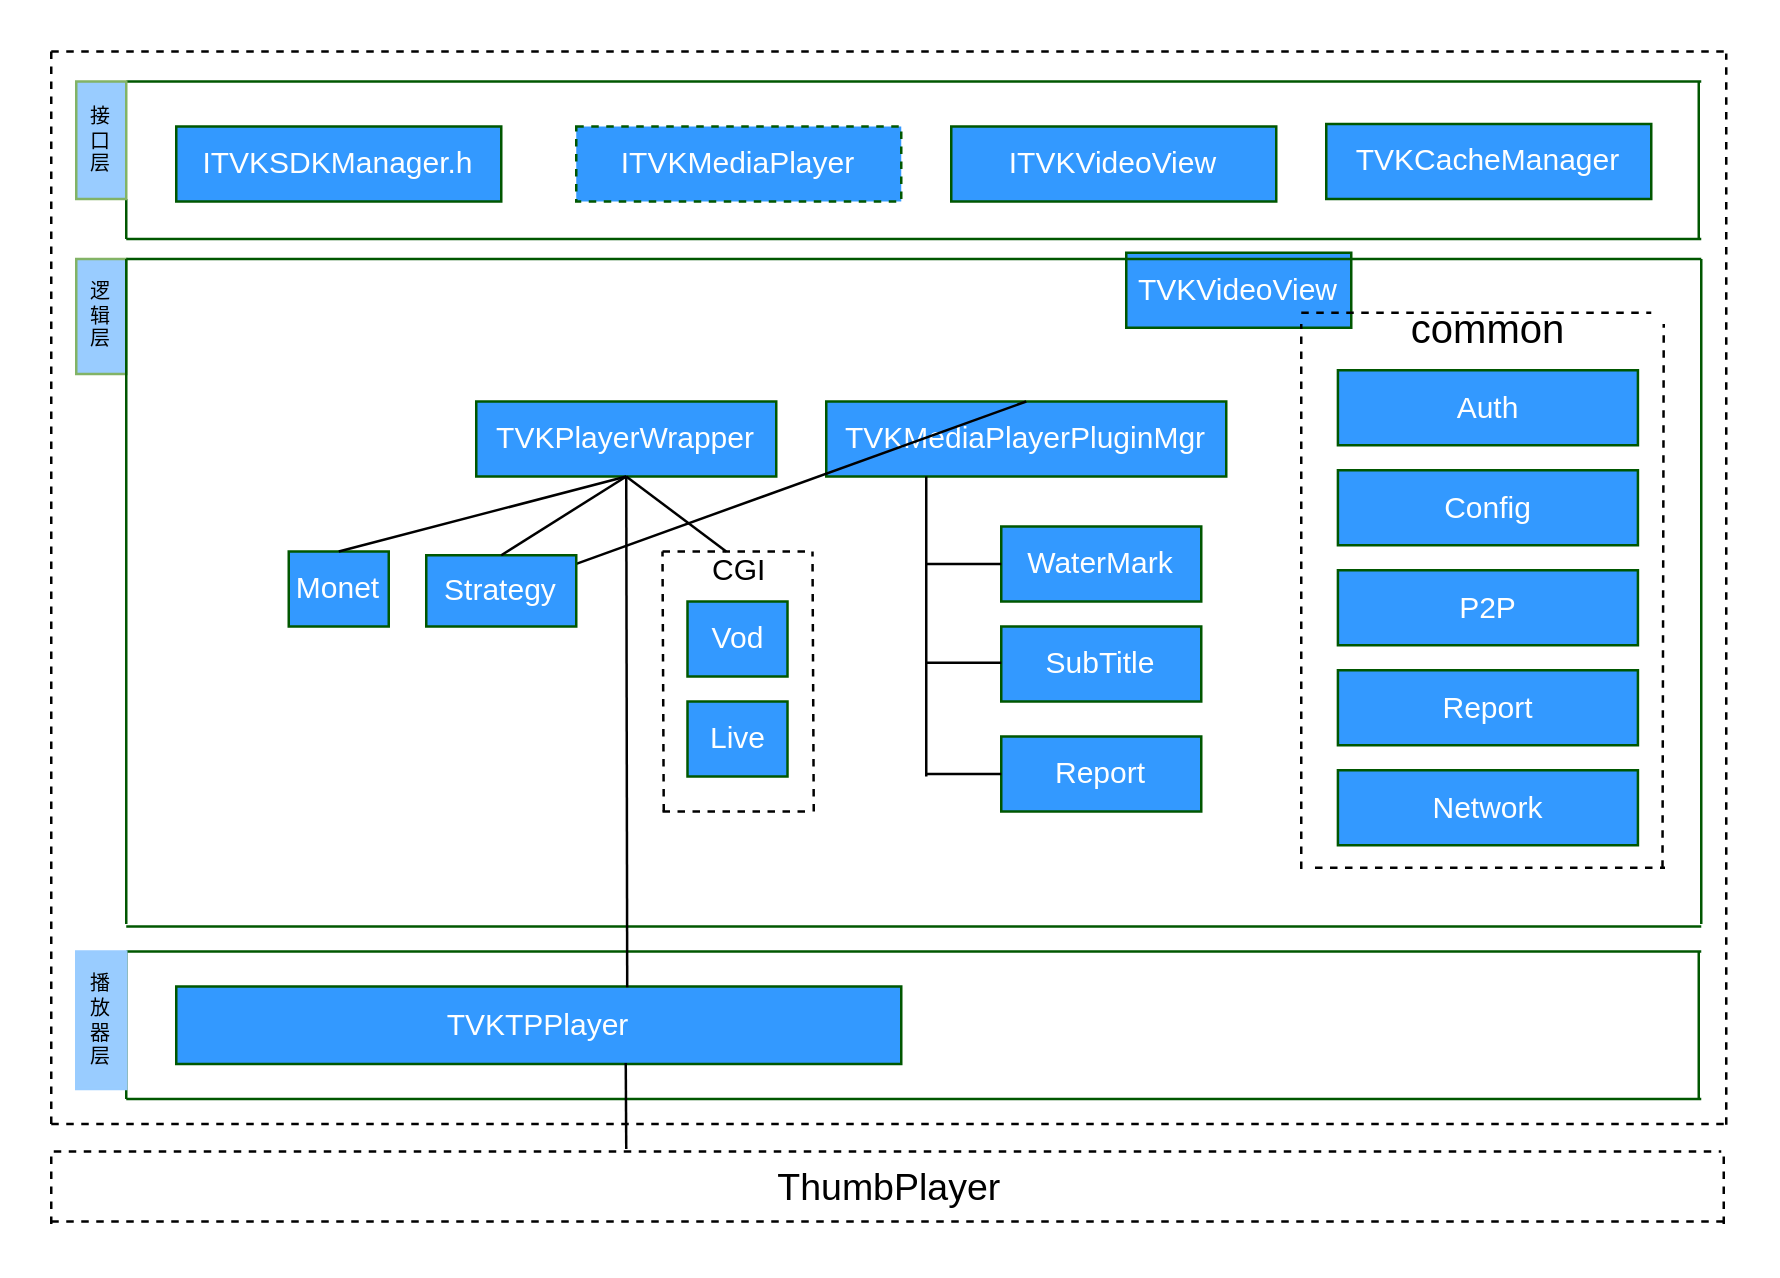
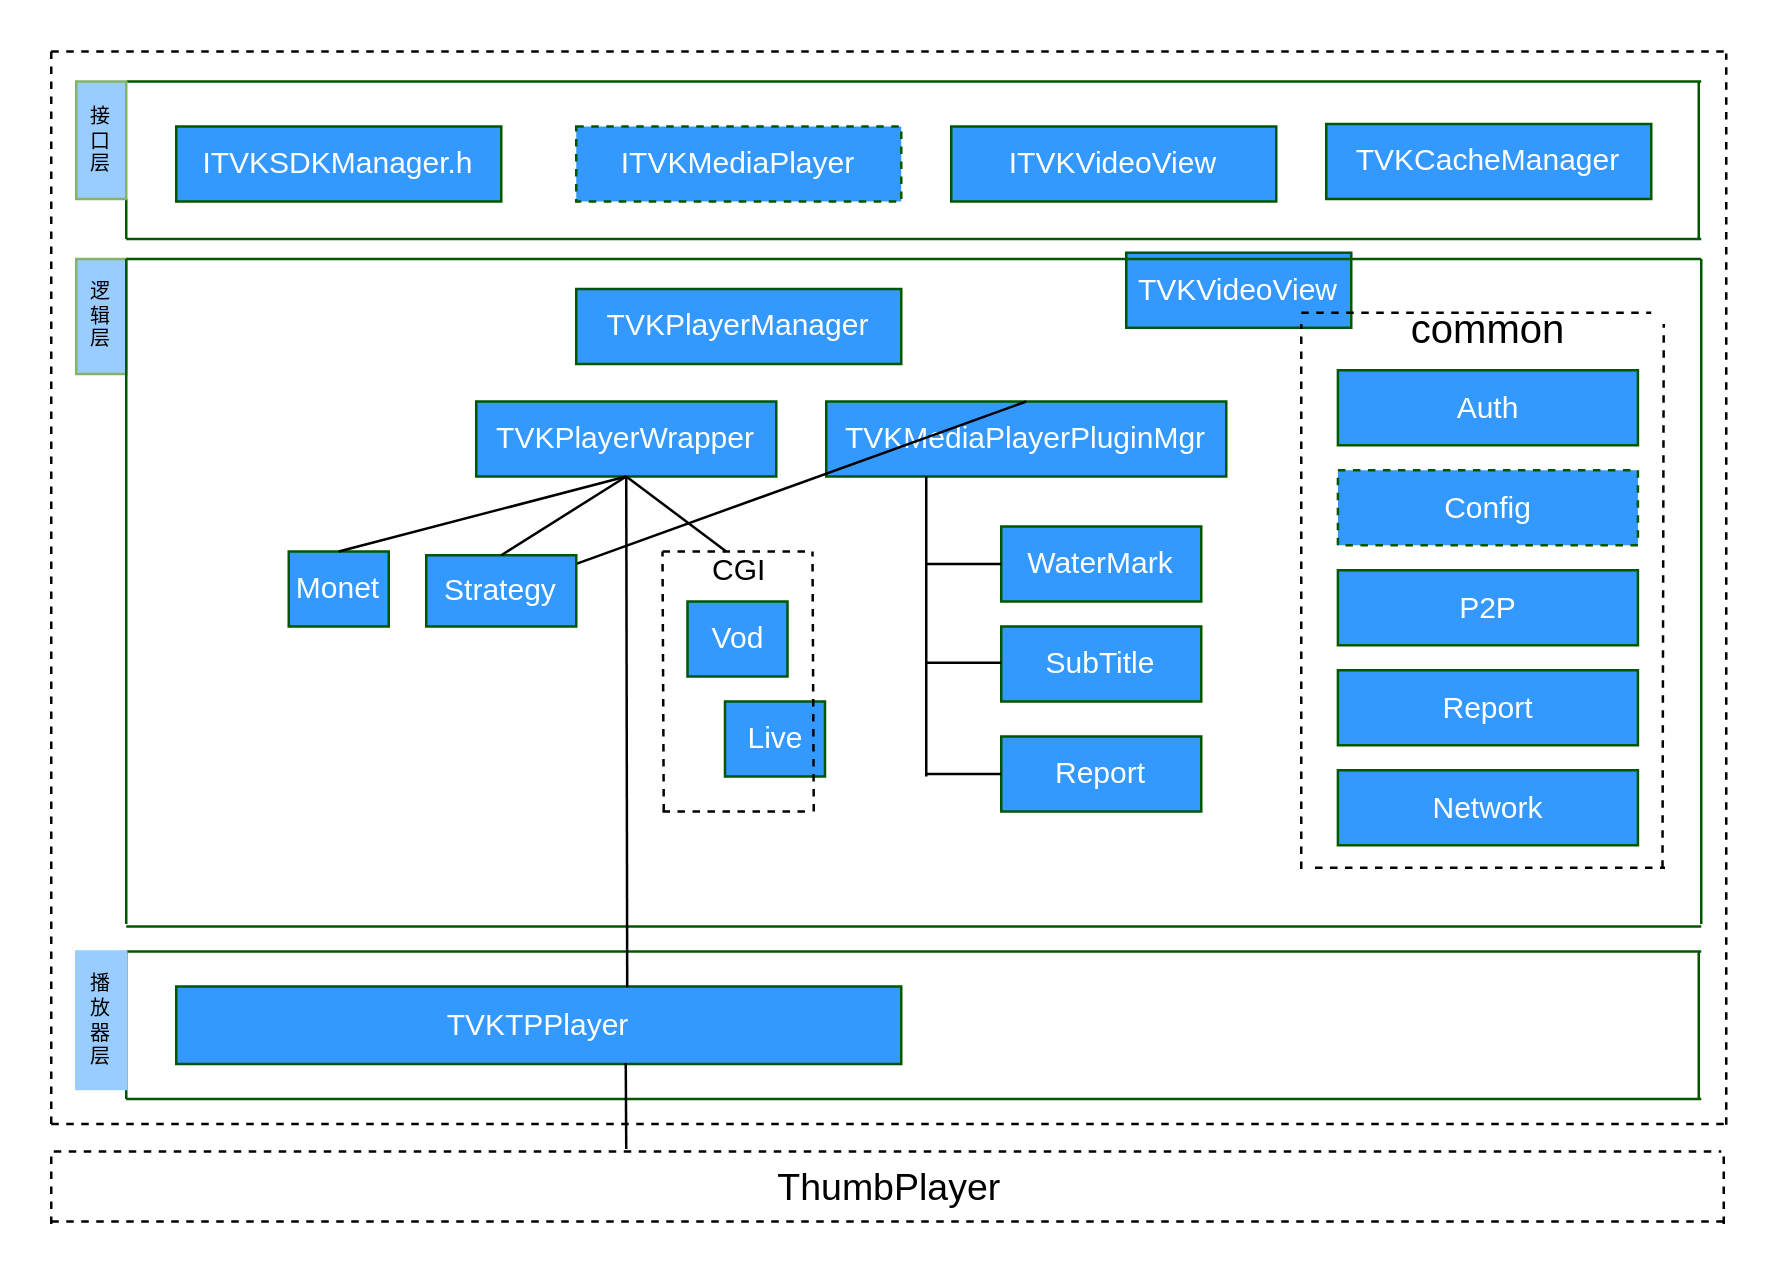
none -> (739, 326)
(1488, 508) -> (1488, 508)
(738, 739) -> (775, 739)
